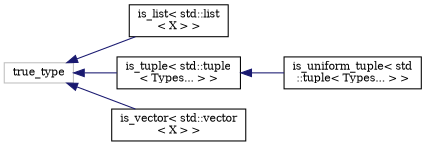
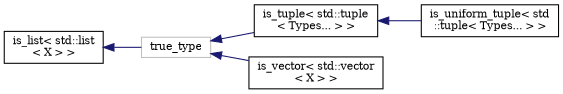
(106, 48) -> (128, 47)
